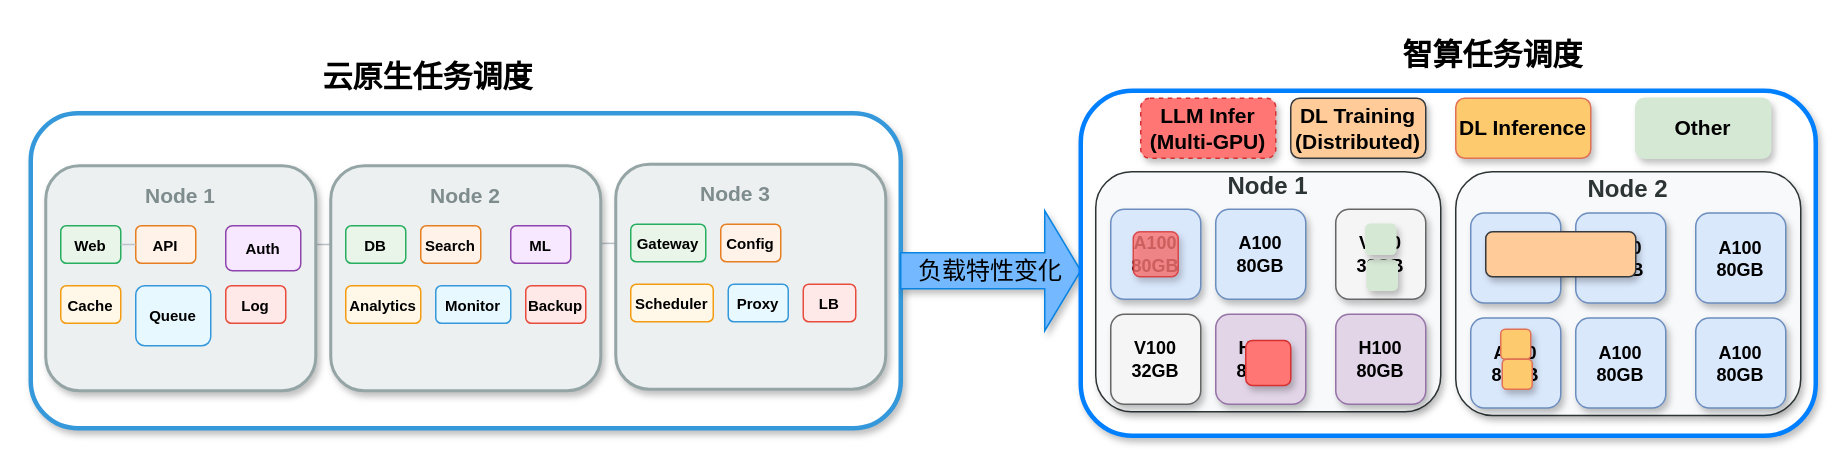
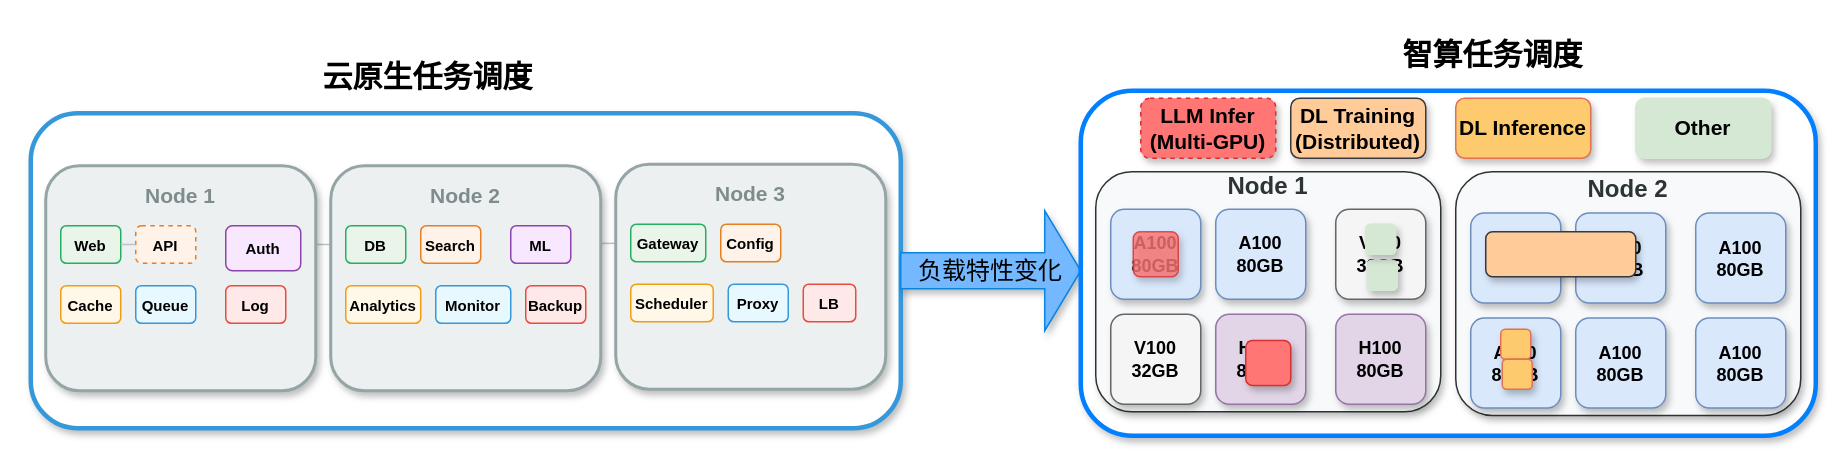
(736, 194) -> (751, 194)
(166, 245) -> (166, 245)
(173, 316) -> (166, 305)
